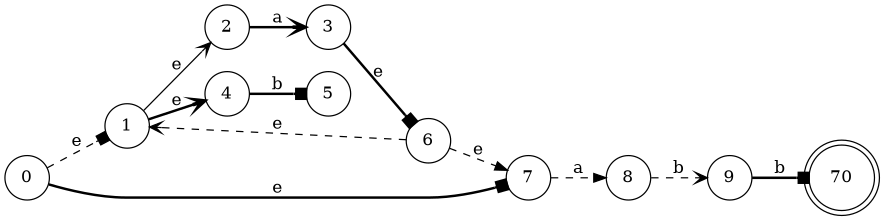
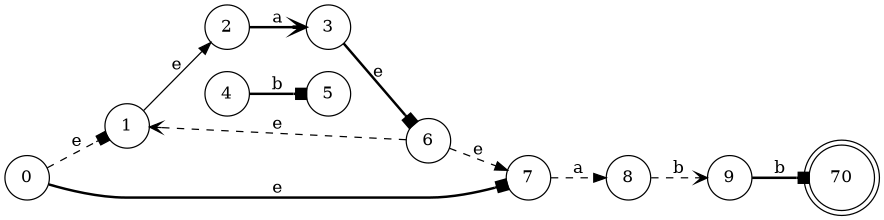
(173, 81) -> (173, 81)
(171, 112) -> none
